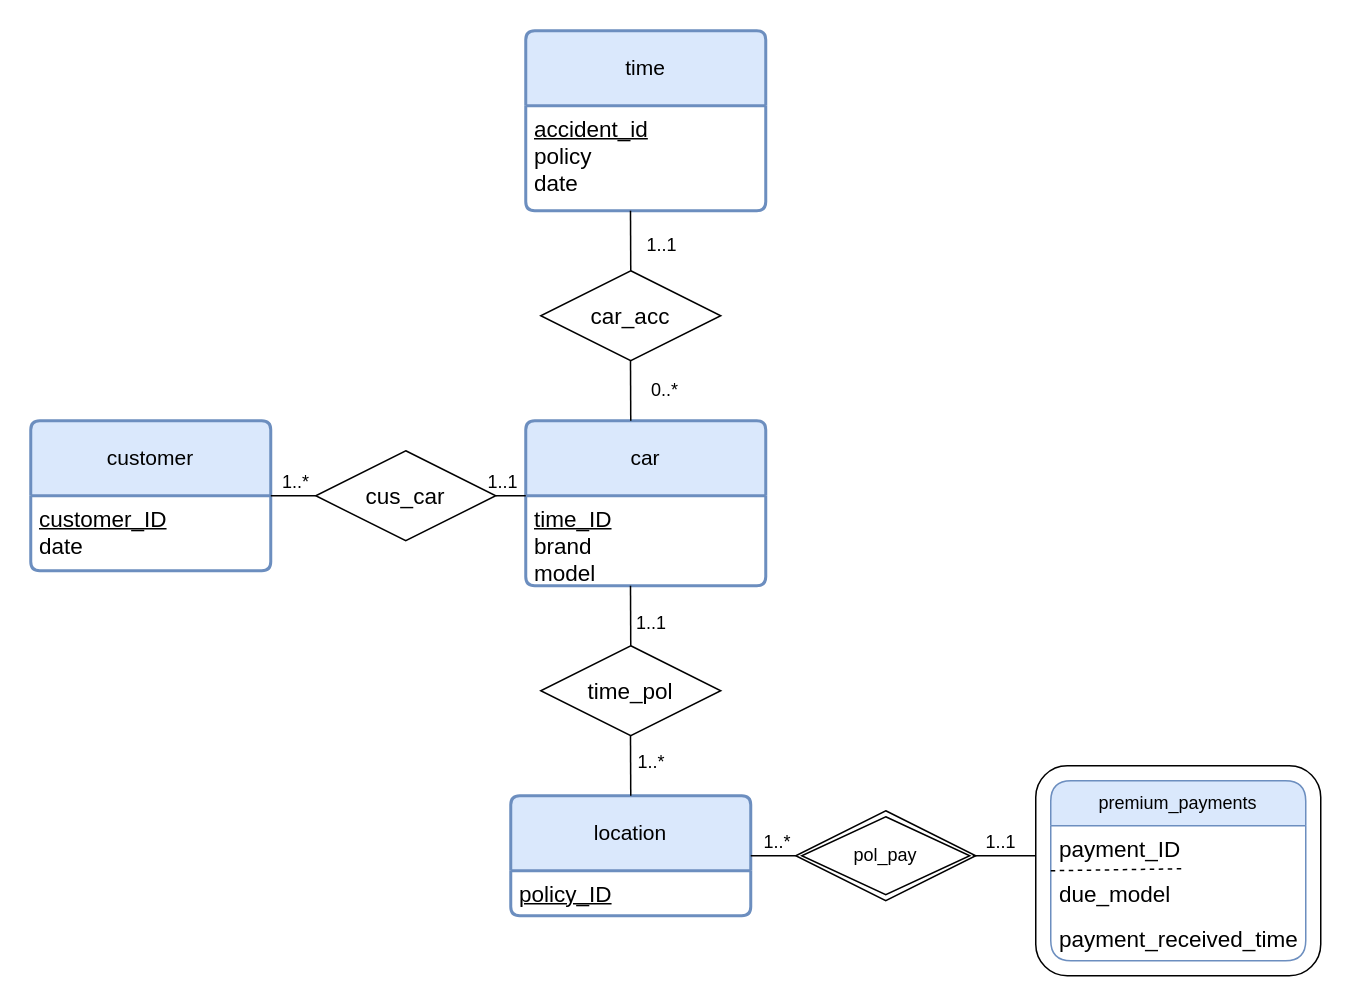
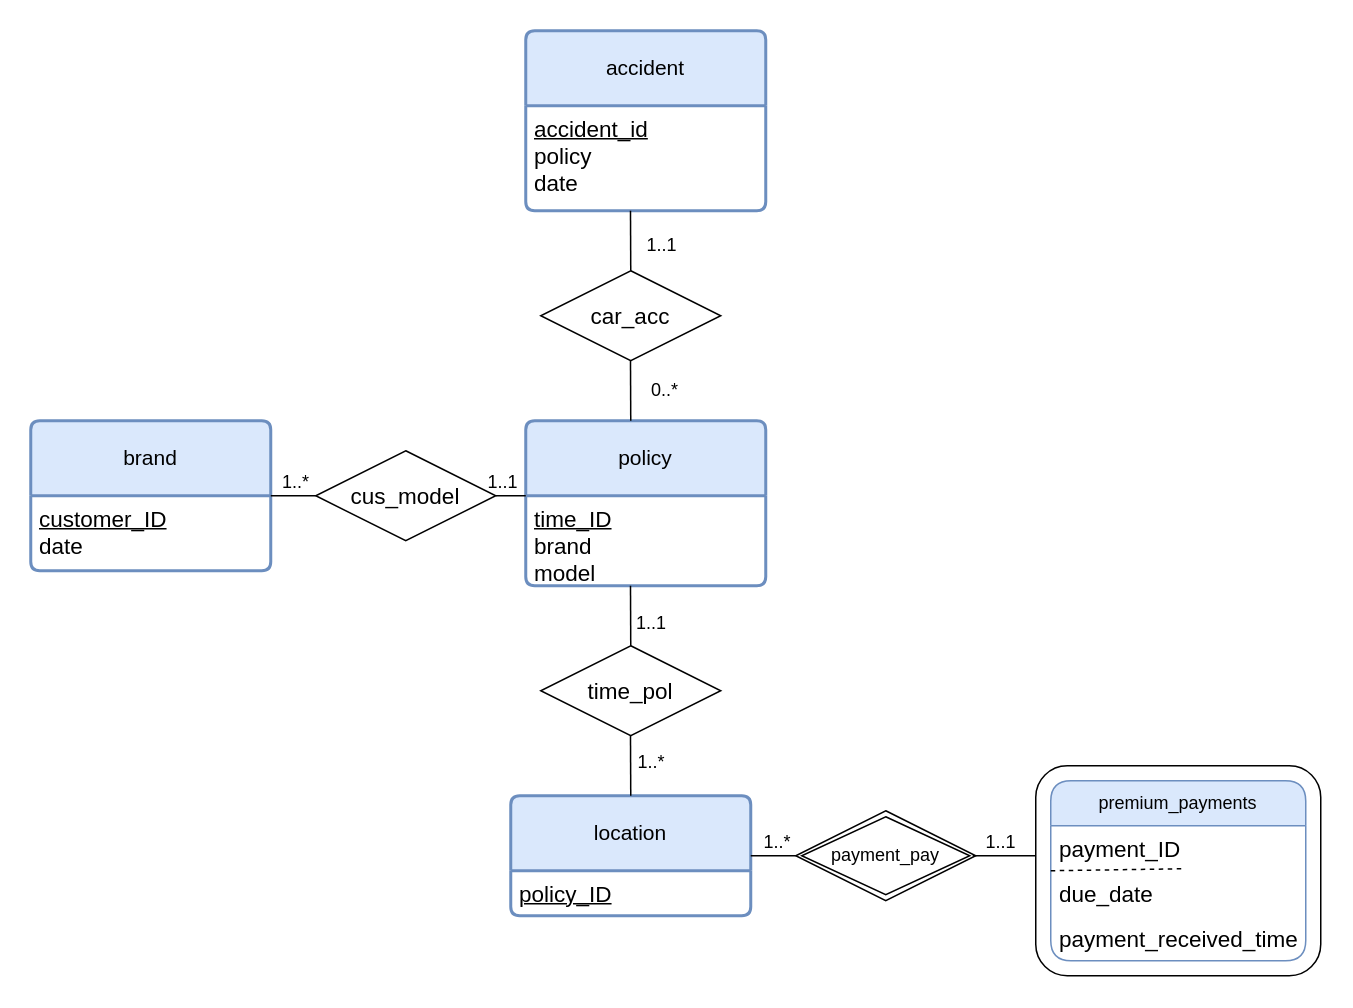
(646, 68) -> (646, 68)
(151, 458) -> (151, 458)
(646, 458) -> (646, 458)
(406, 496) -> (406, 496)
(886, 856) -> (886, 856)
(1103, 893) -> (1100, 893)
